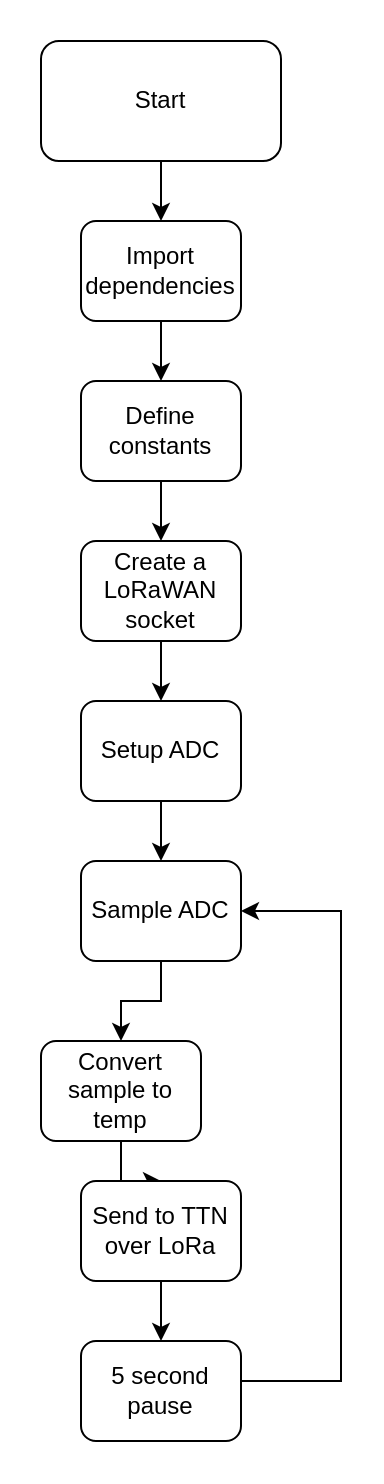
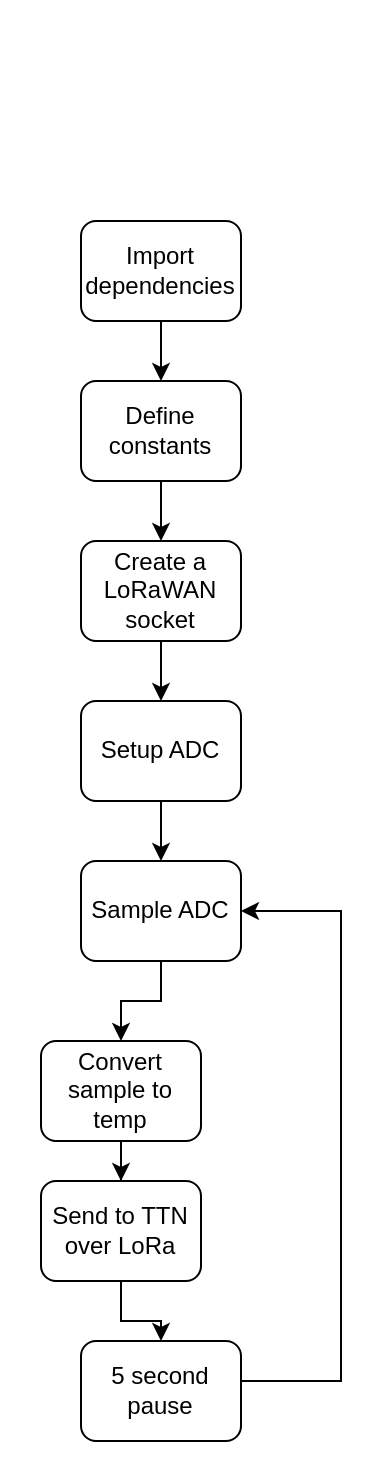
(161, 101) -> none
(161, 198) -> none
(161, 1231) -> (121, 1231)
